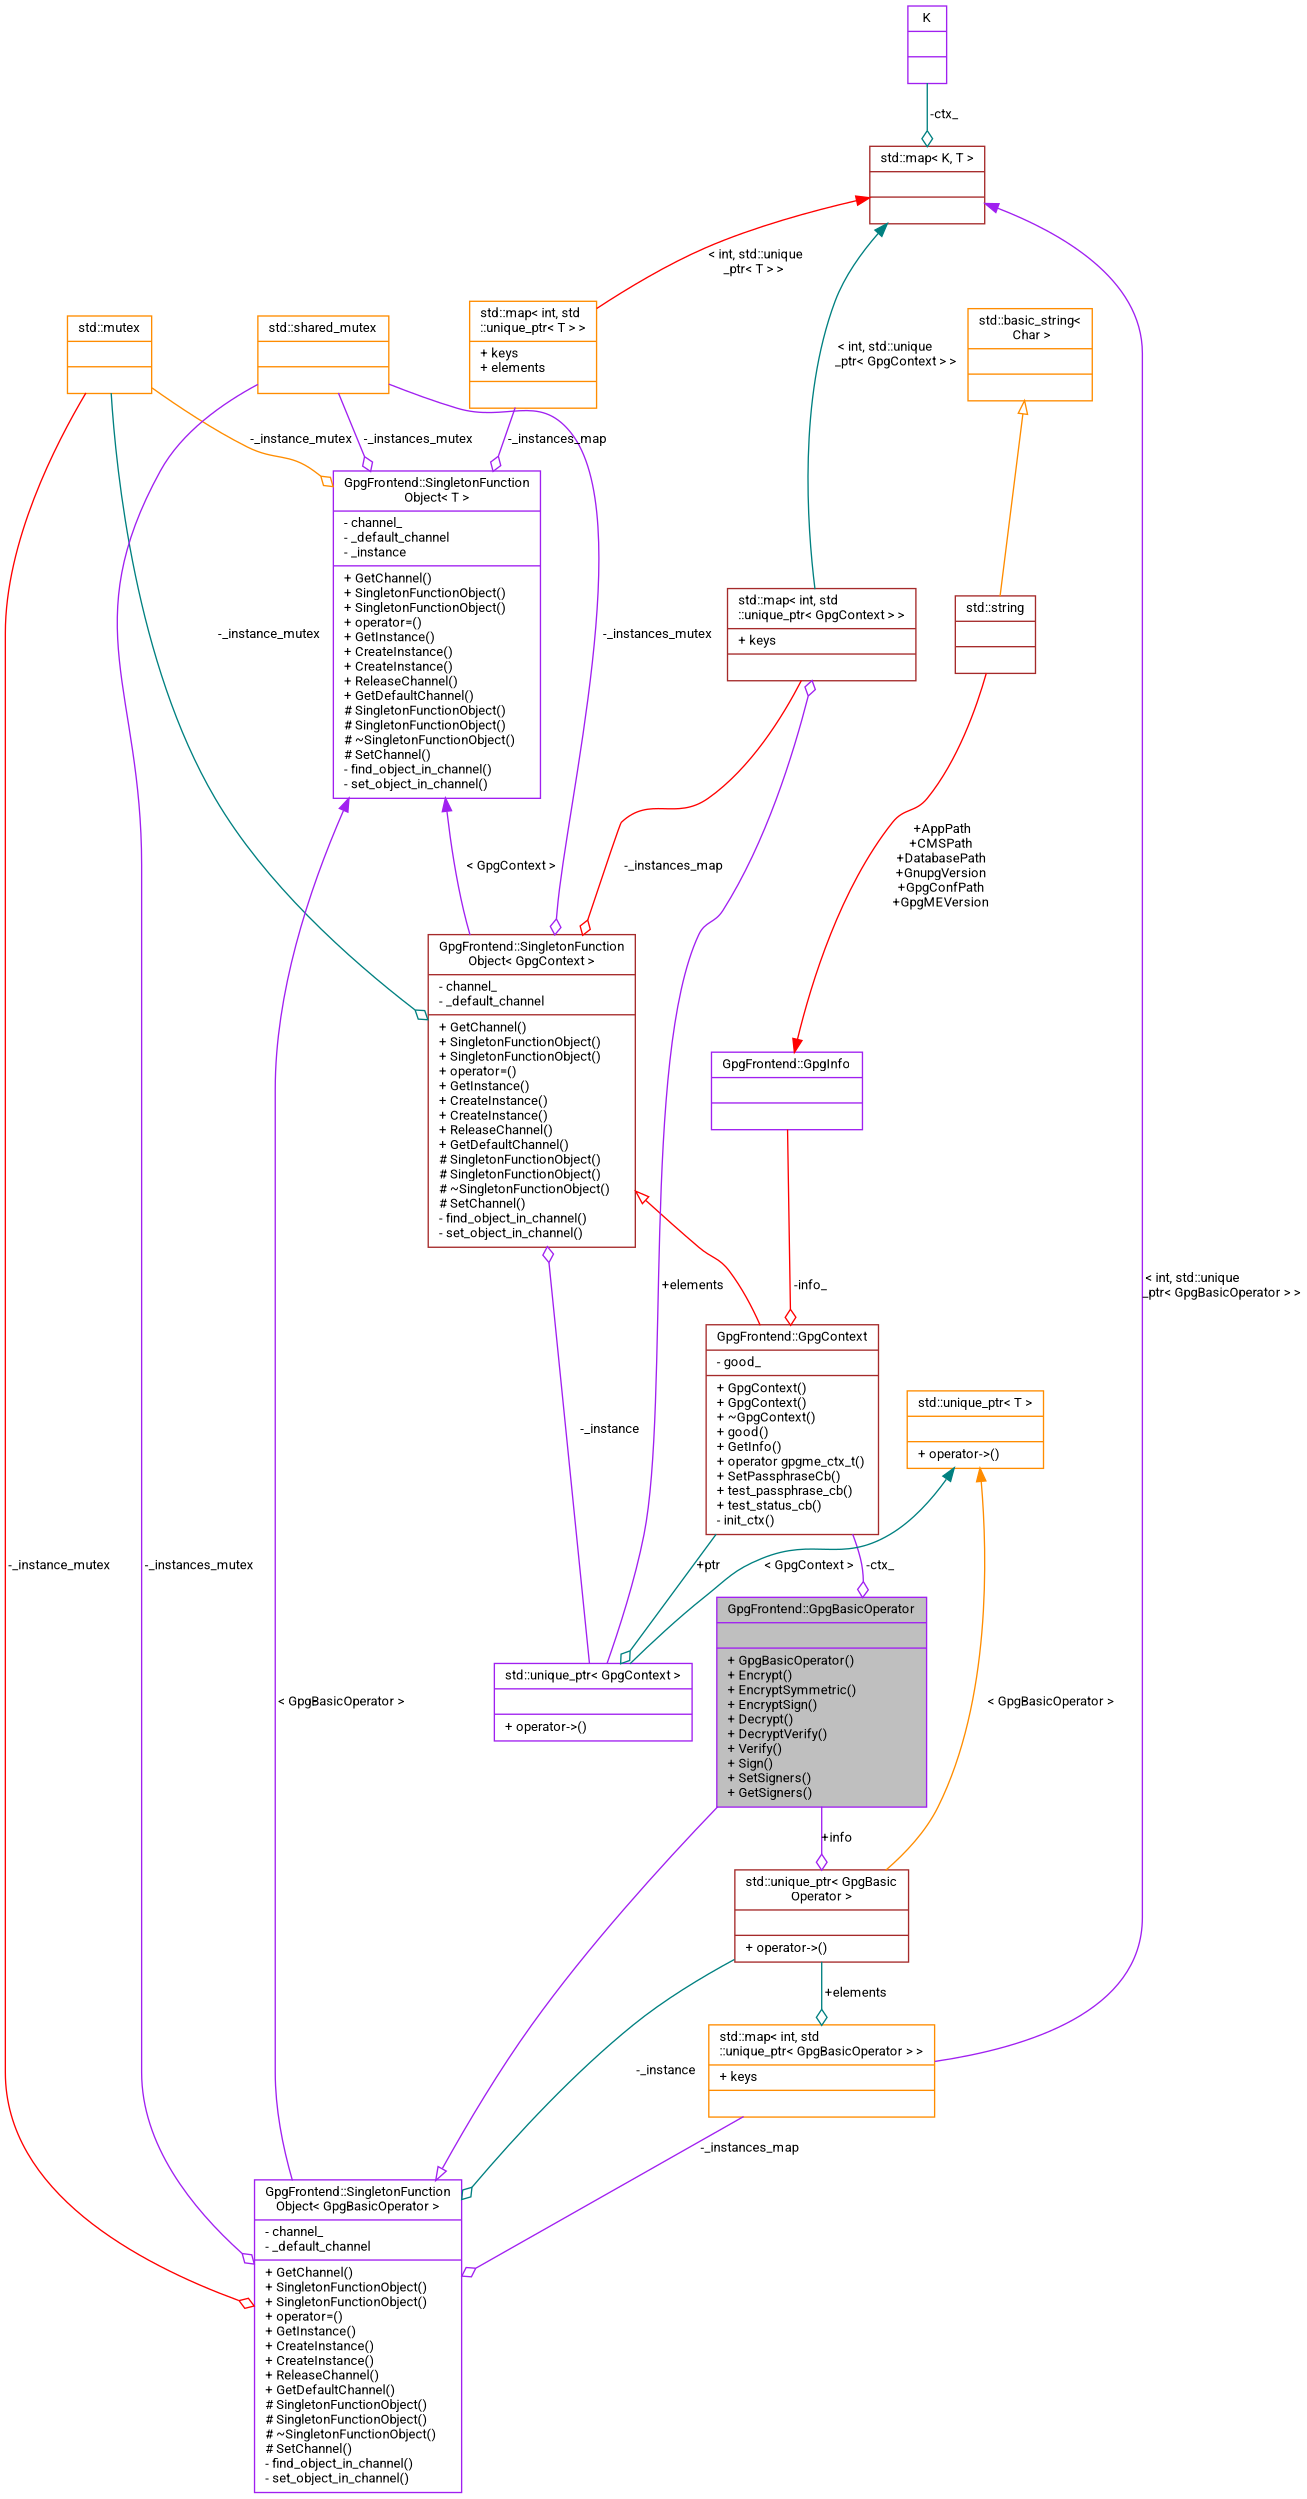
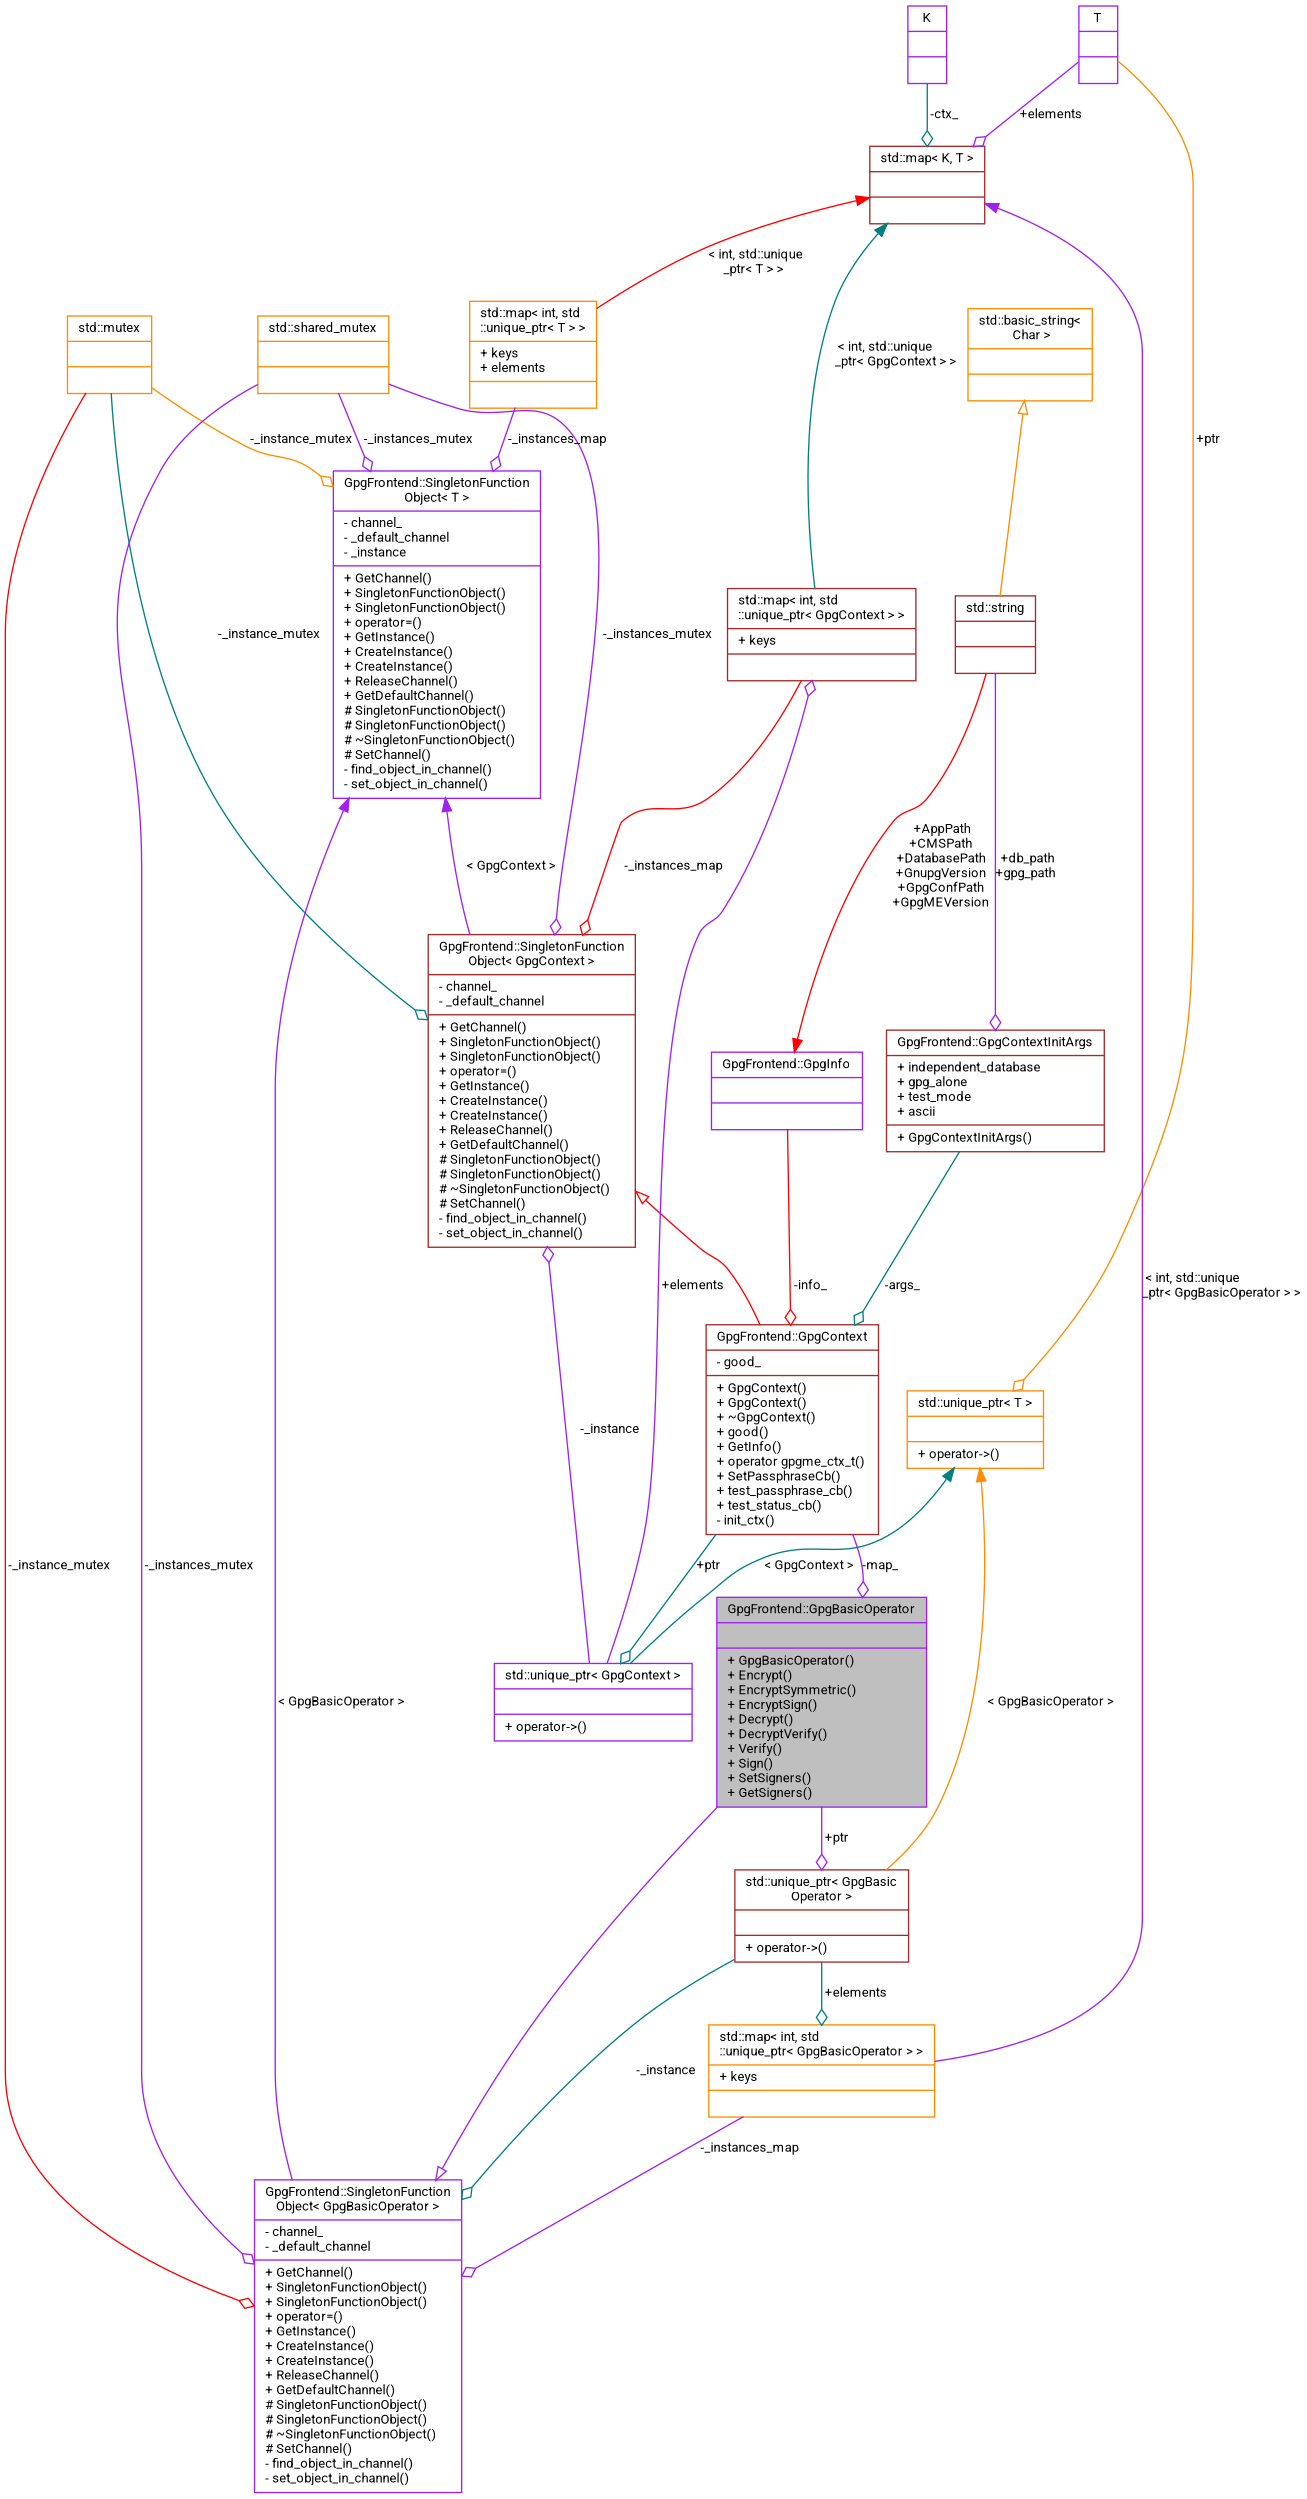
none -> (1098, 45)
none -> (995, 1091)
(879, 1566) -> (879, 1566)
(836, 1838) -> (836, 1838)
